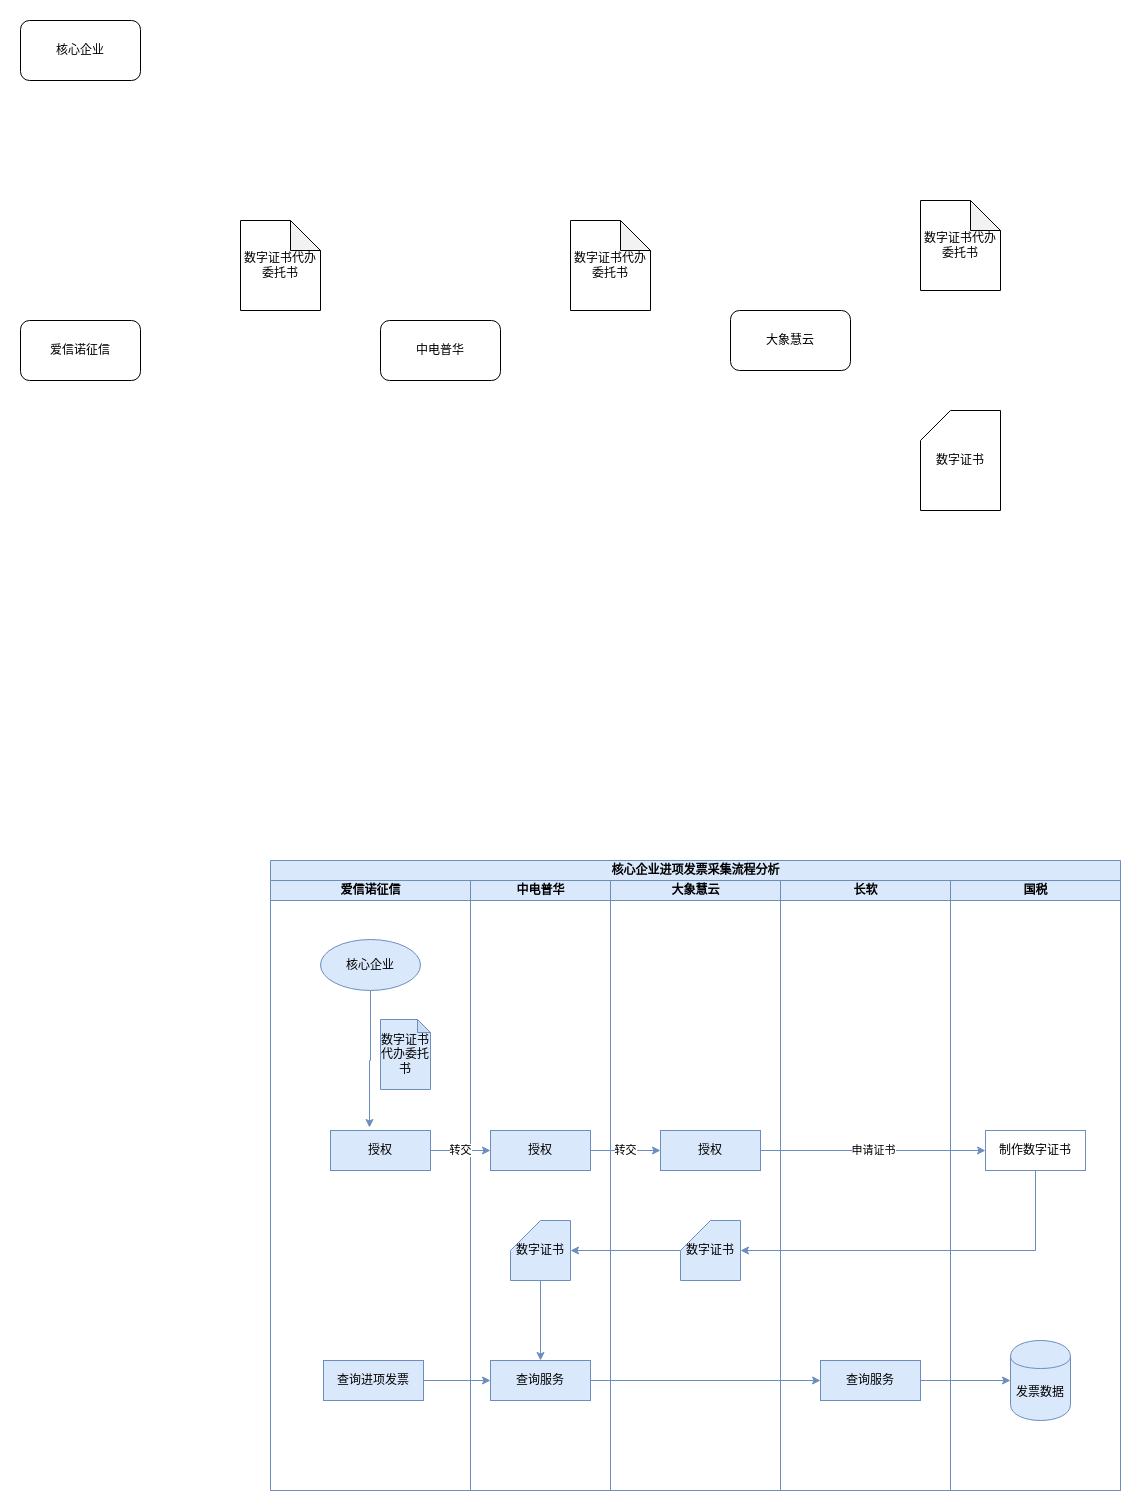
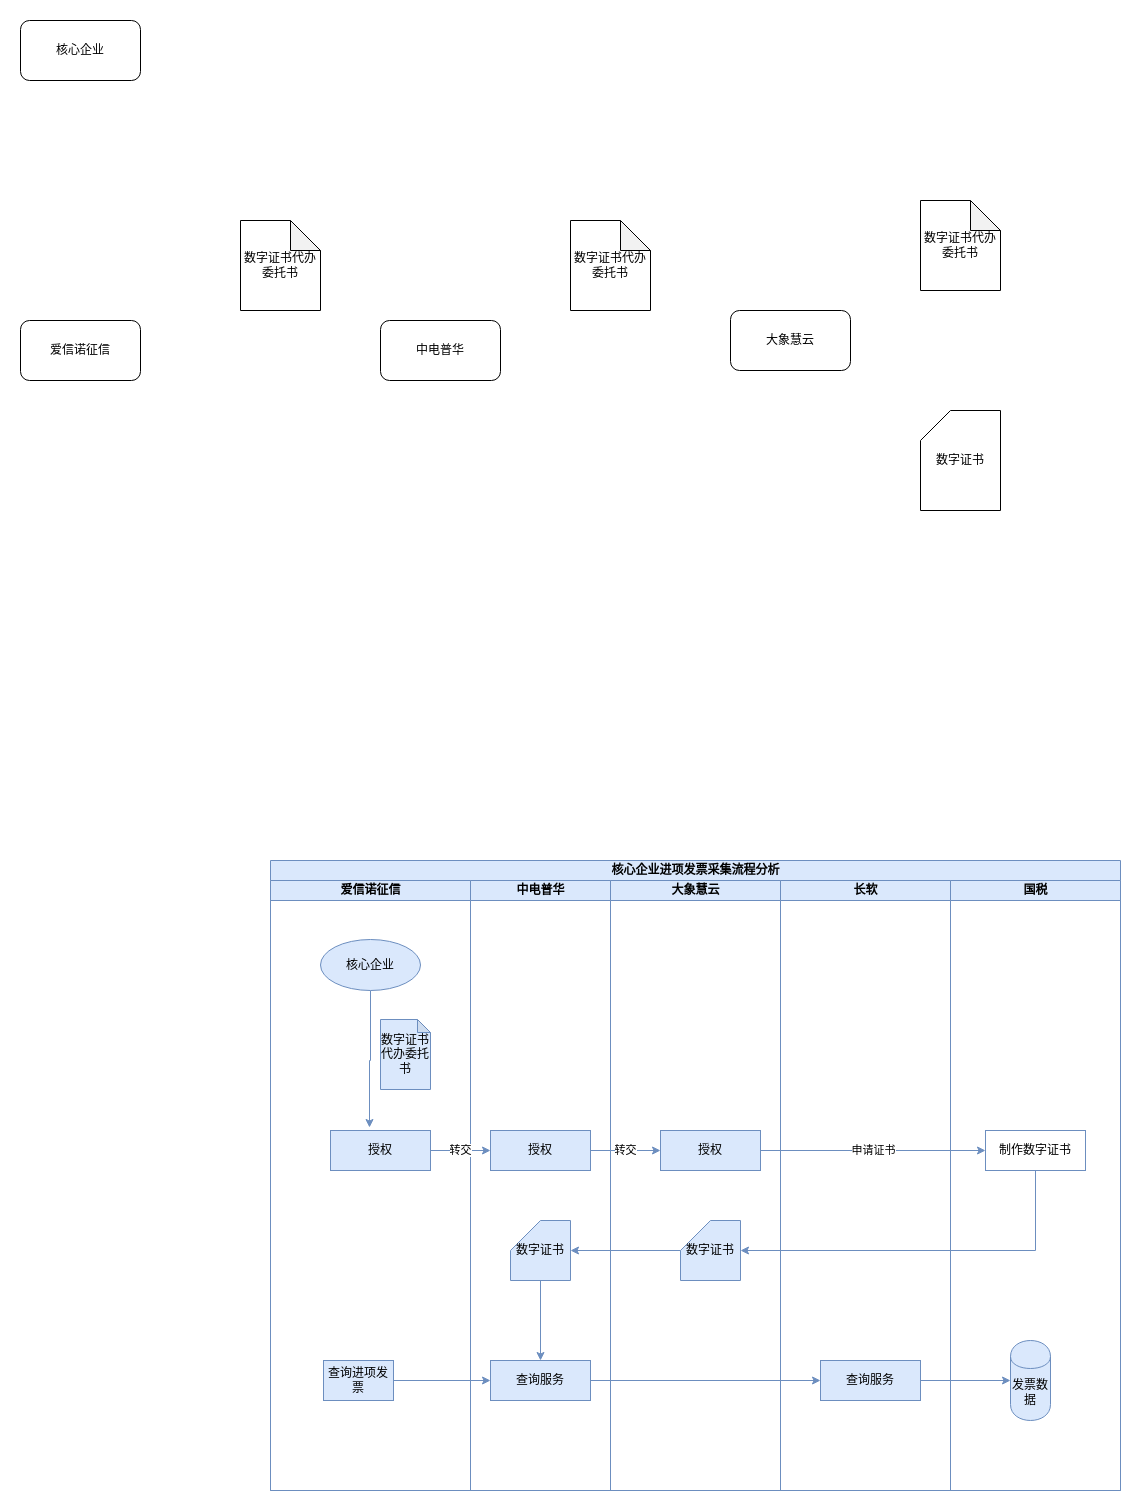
(374, 1381) -> (359, 1381)
(1041, 1381) -> (1031, 1381)
